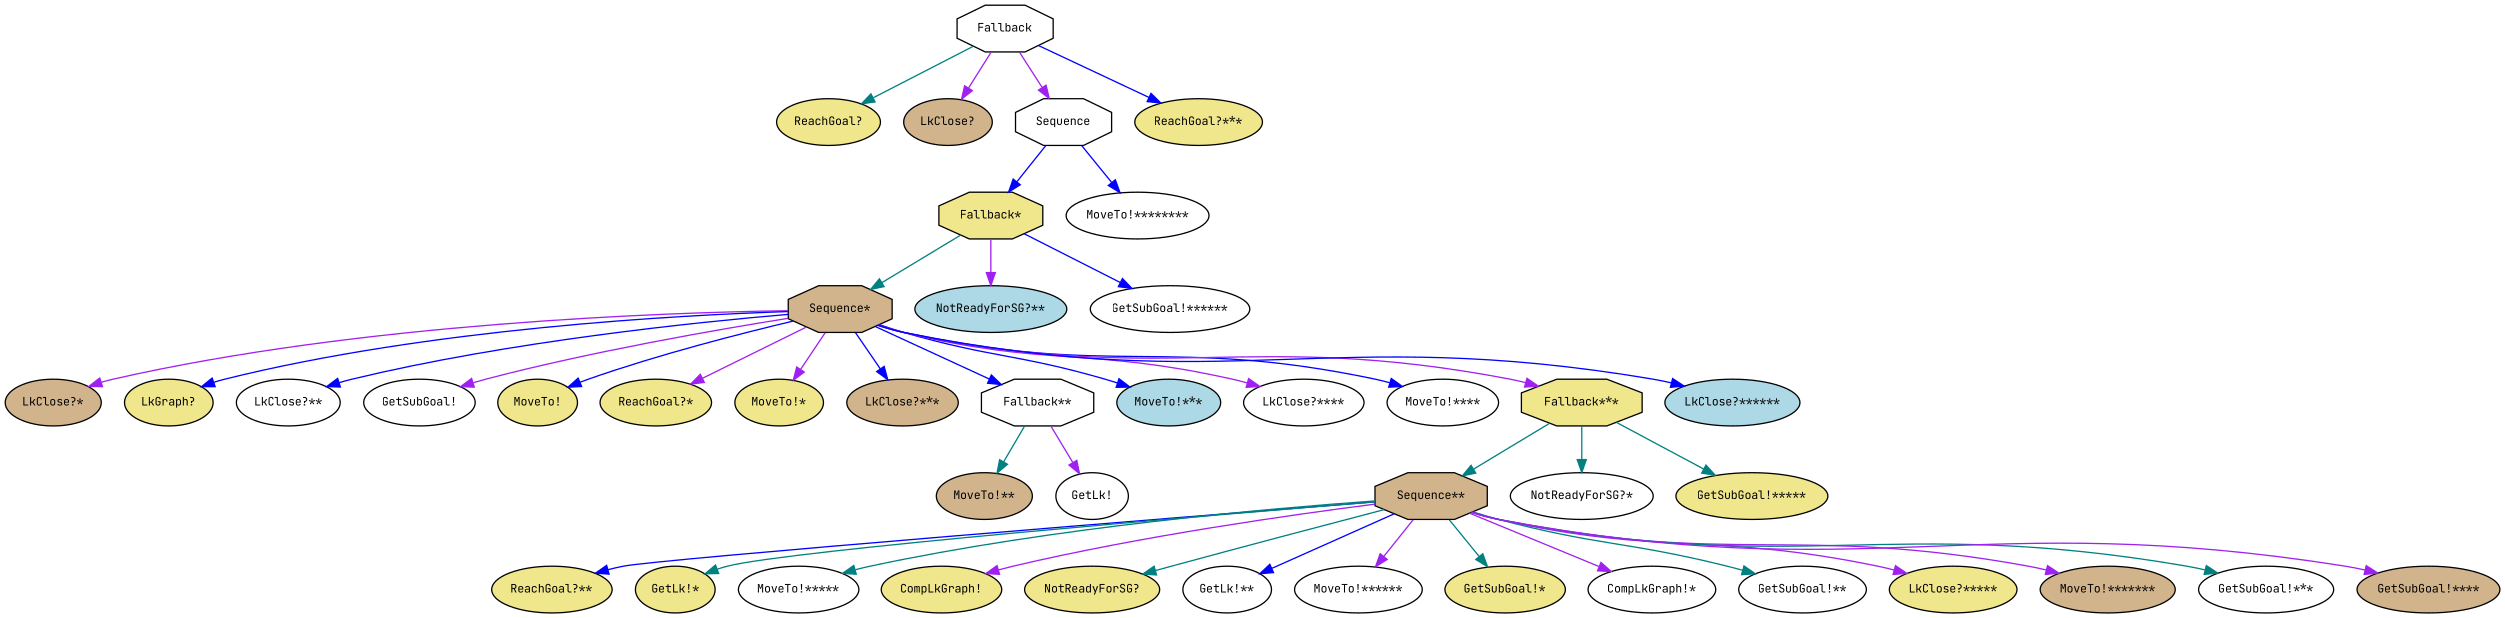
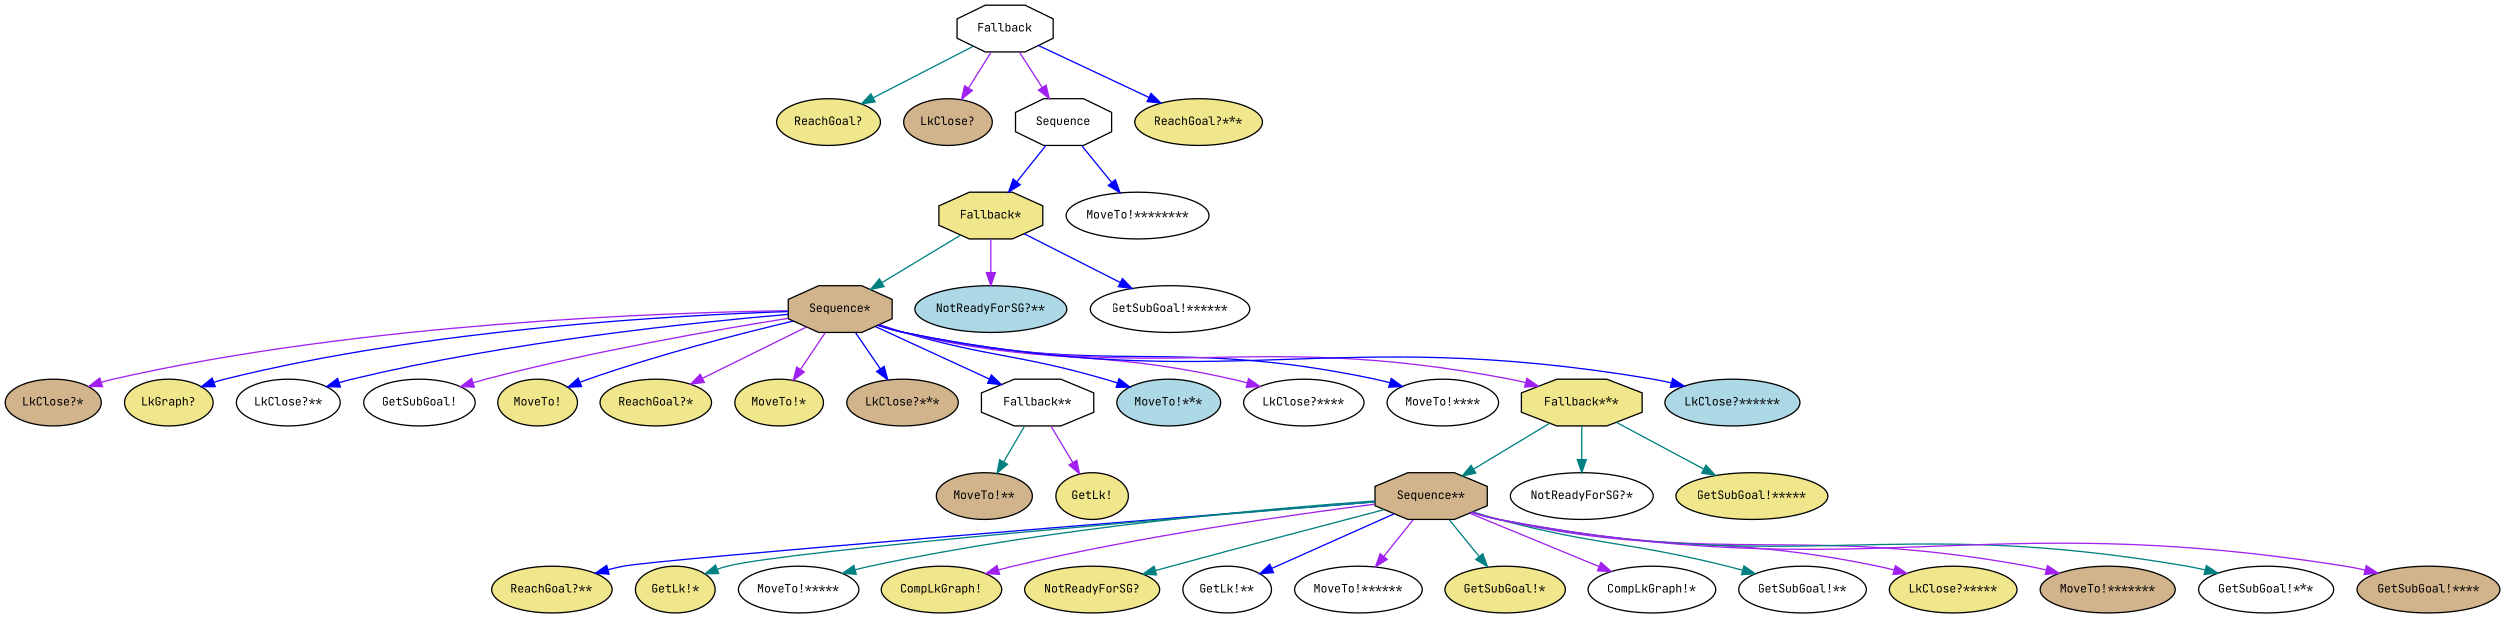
(1092, 496) -> (1092, 496)
